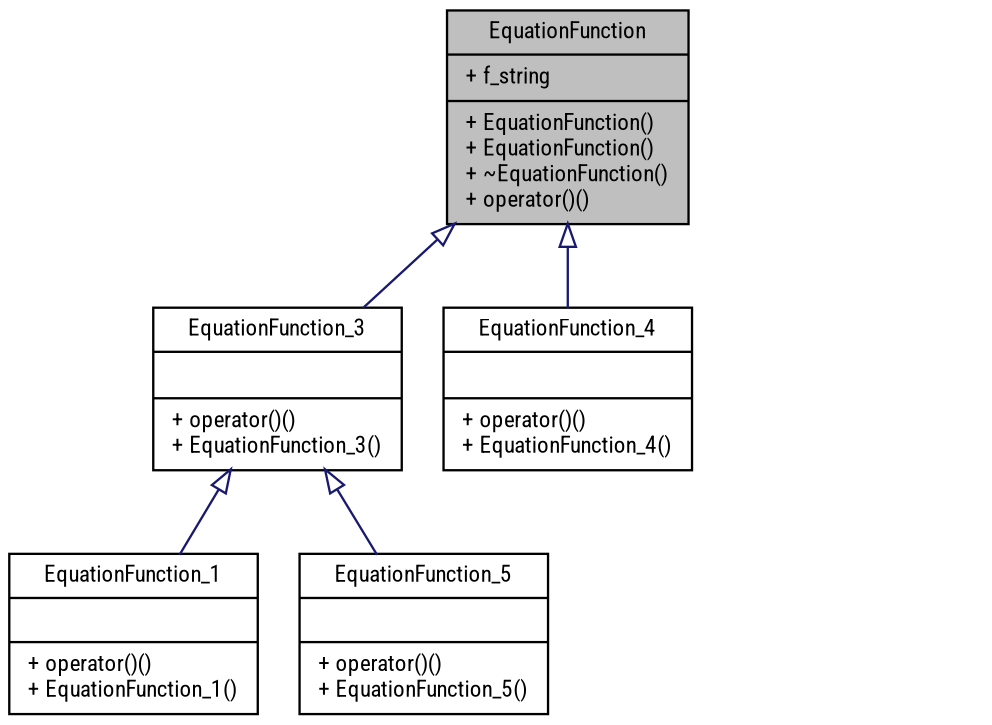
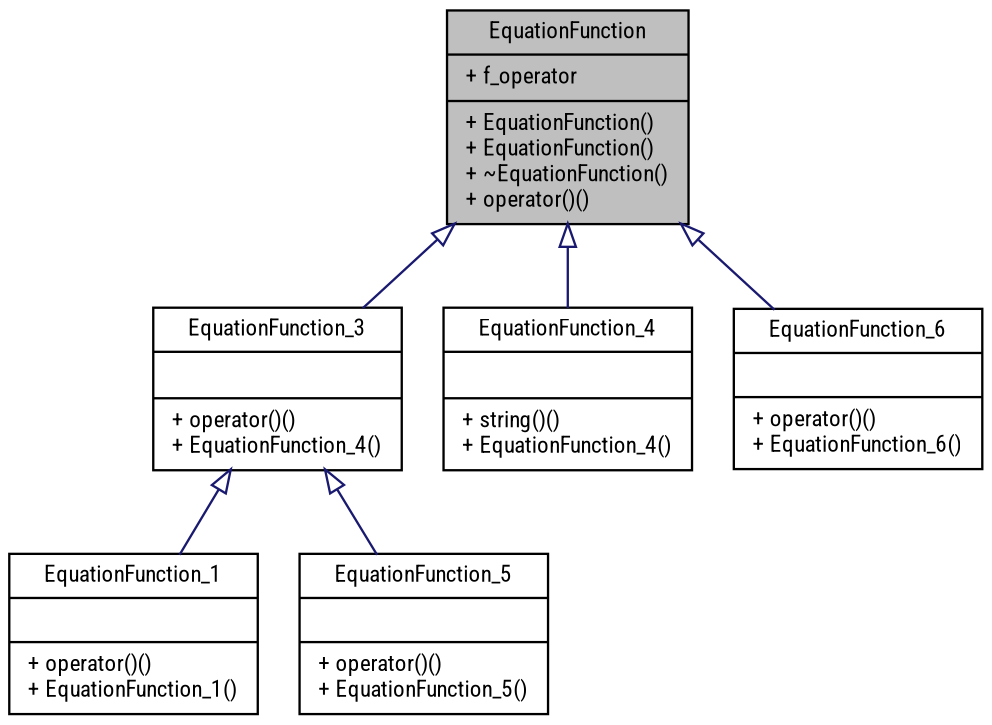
(509, 77) -> (522, 77)
none -> (858, 389)
(525, 420) -> (512, 420)
(278, 446) -> (278, 446)
